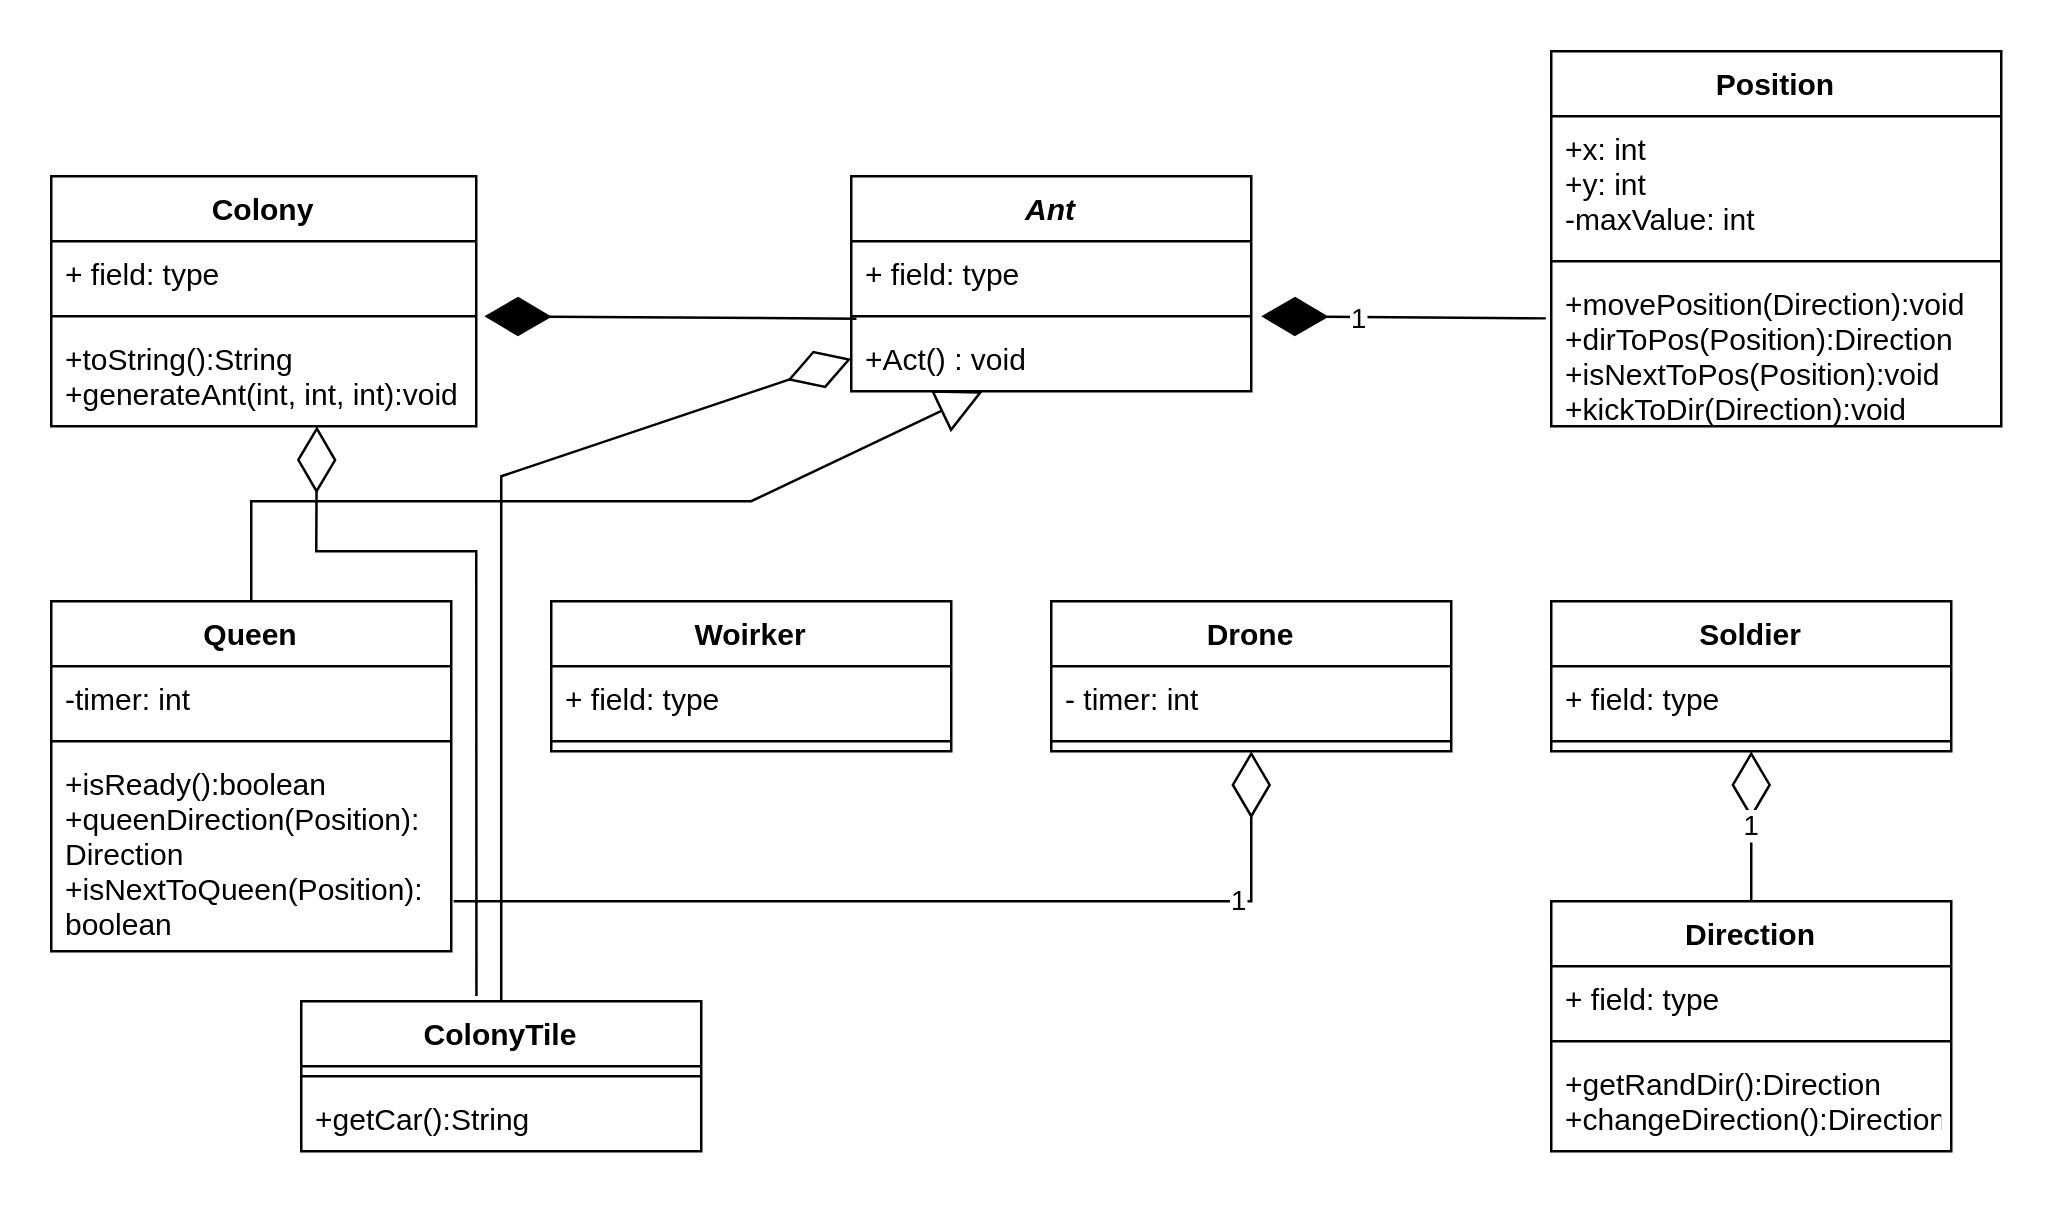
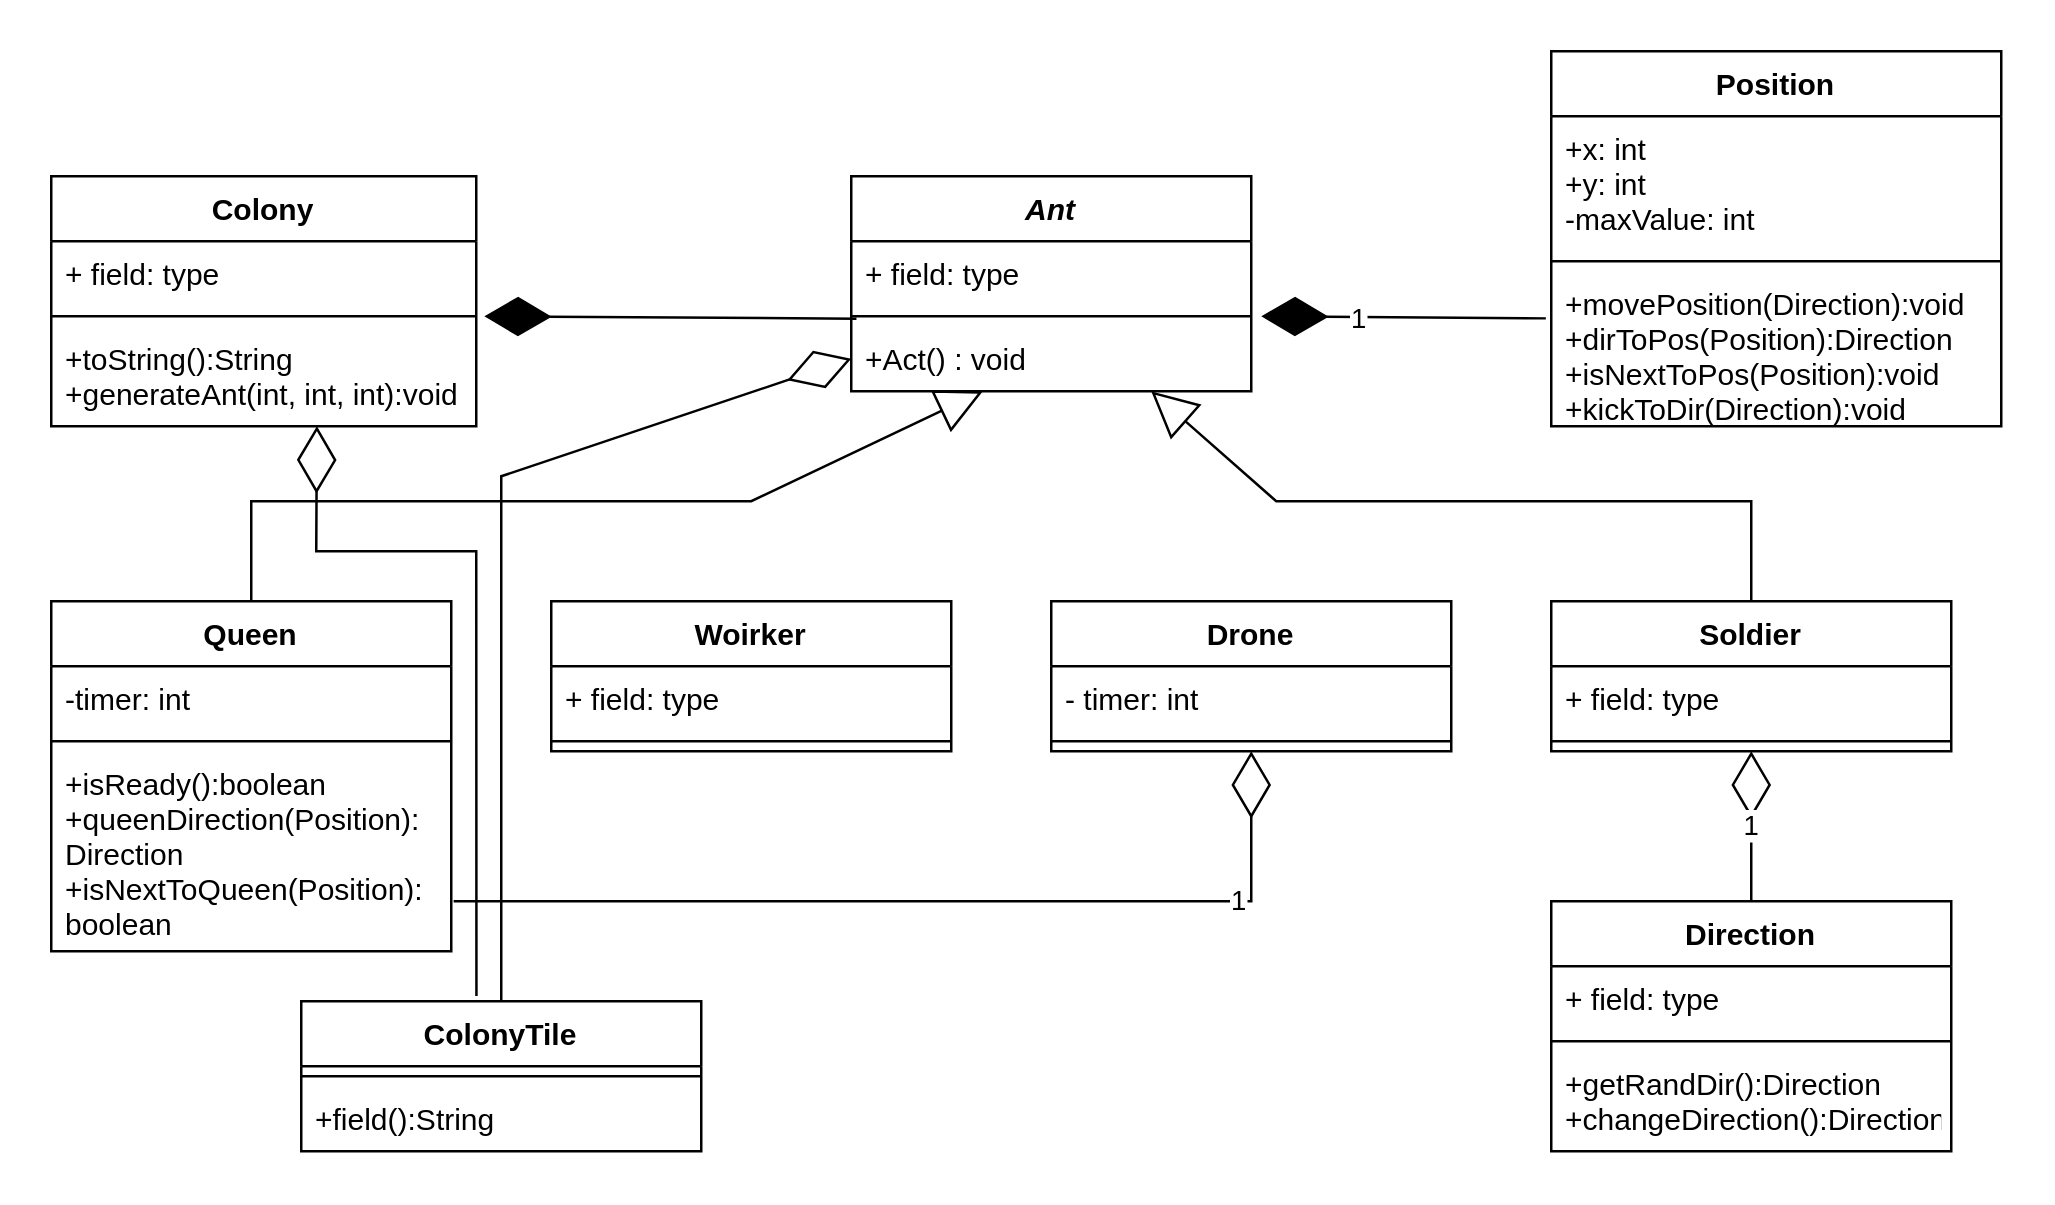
none -> (1503, 501)
(442, 1120) -> (425, 1120)
